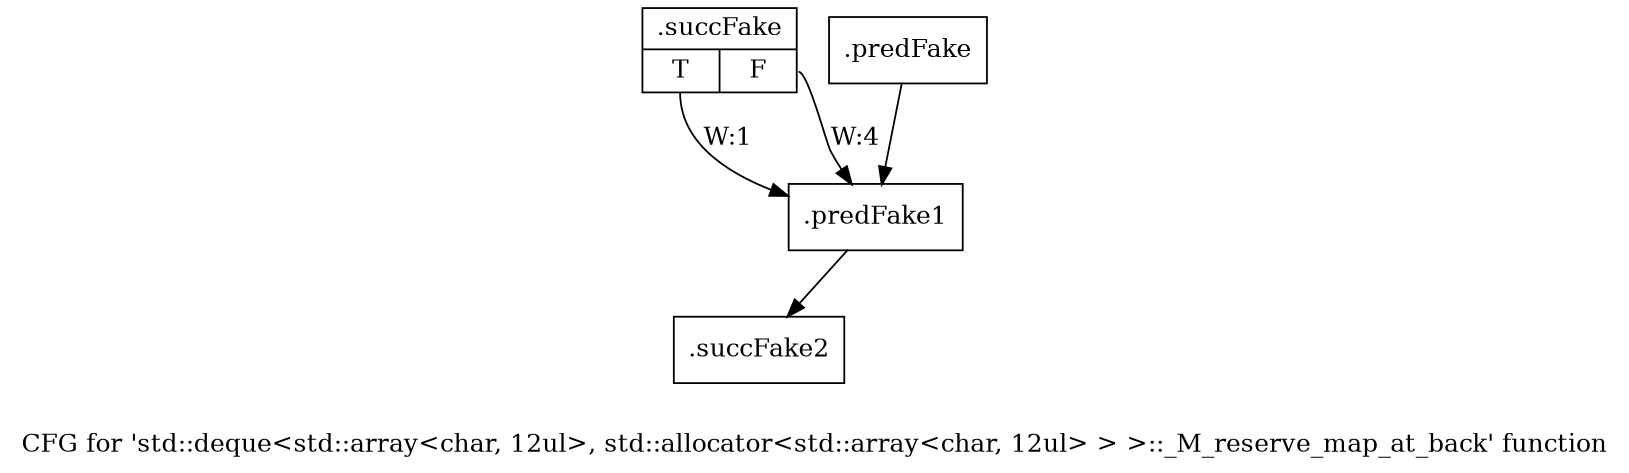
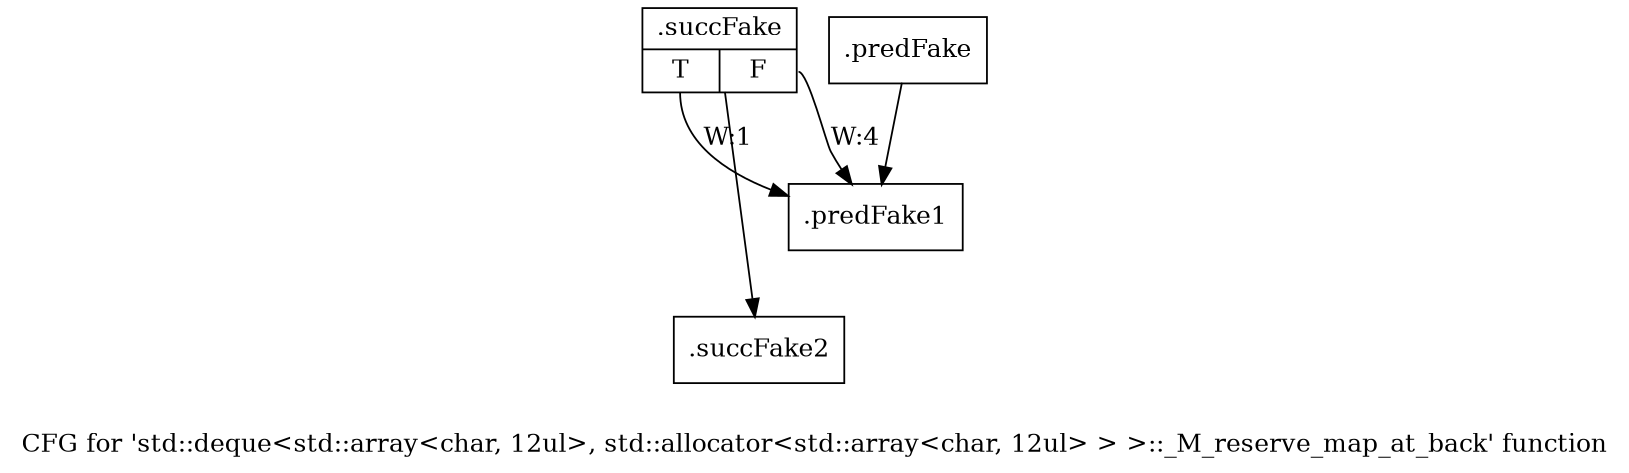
(824, 276) -> (739, 195)
